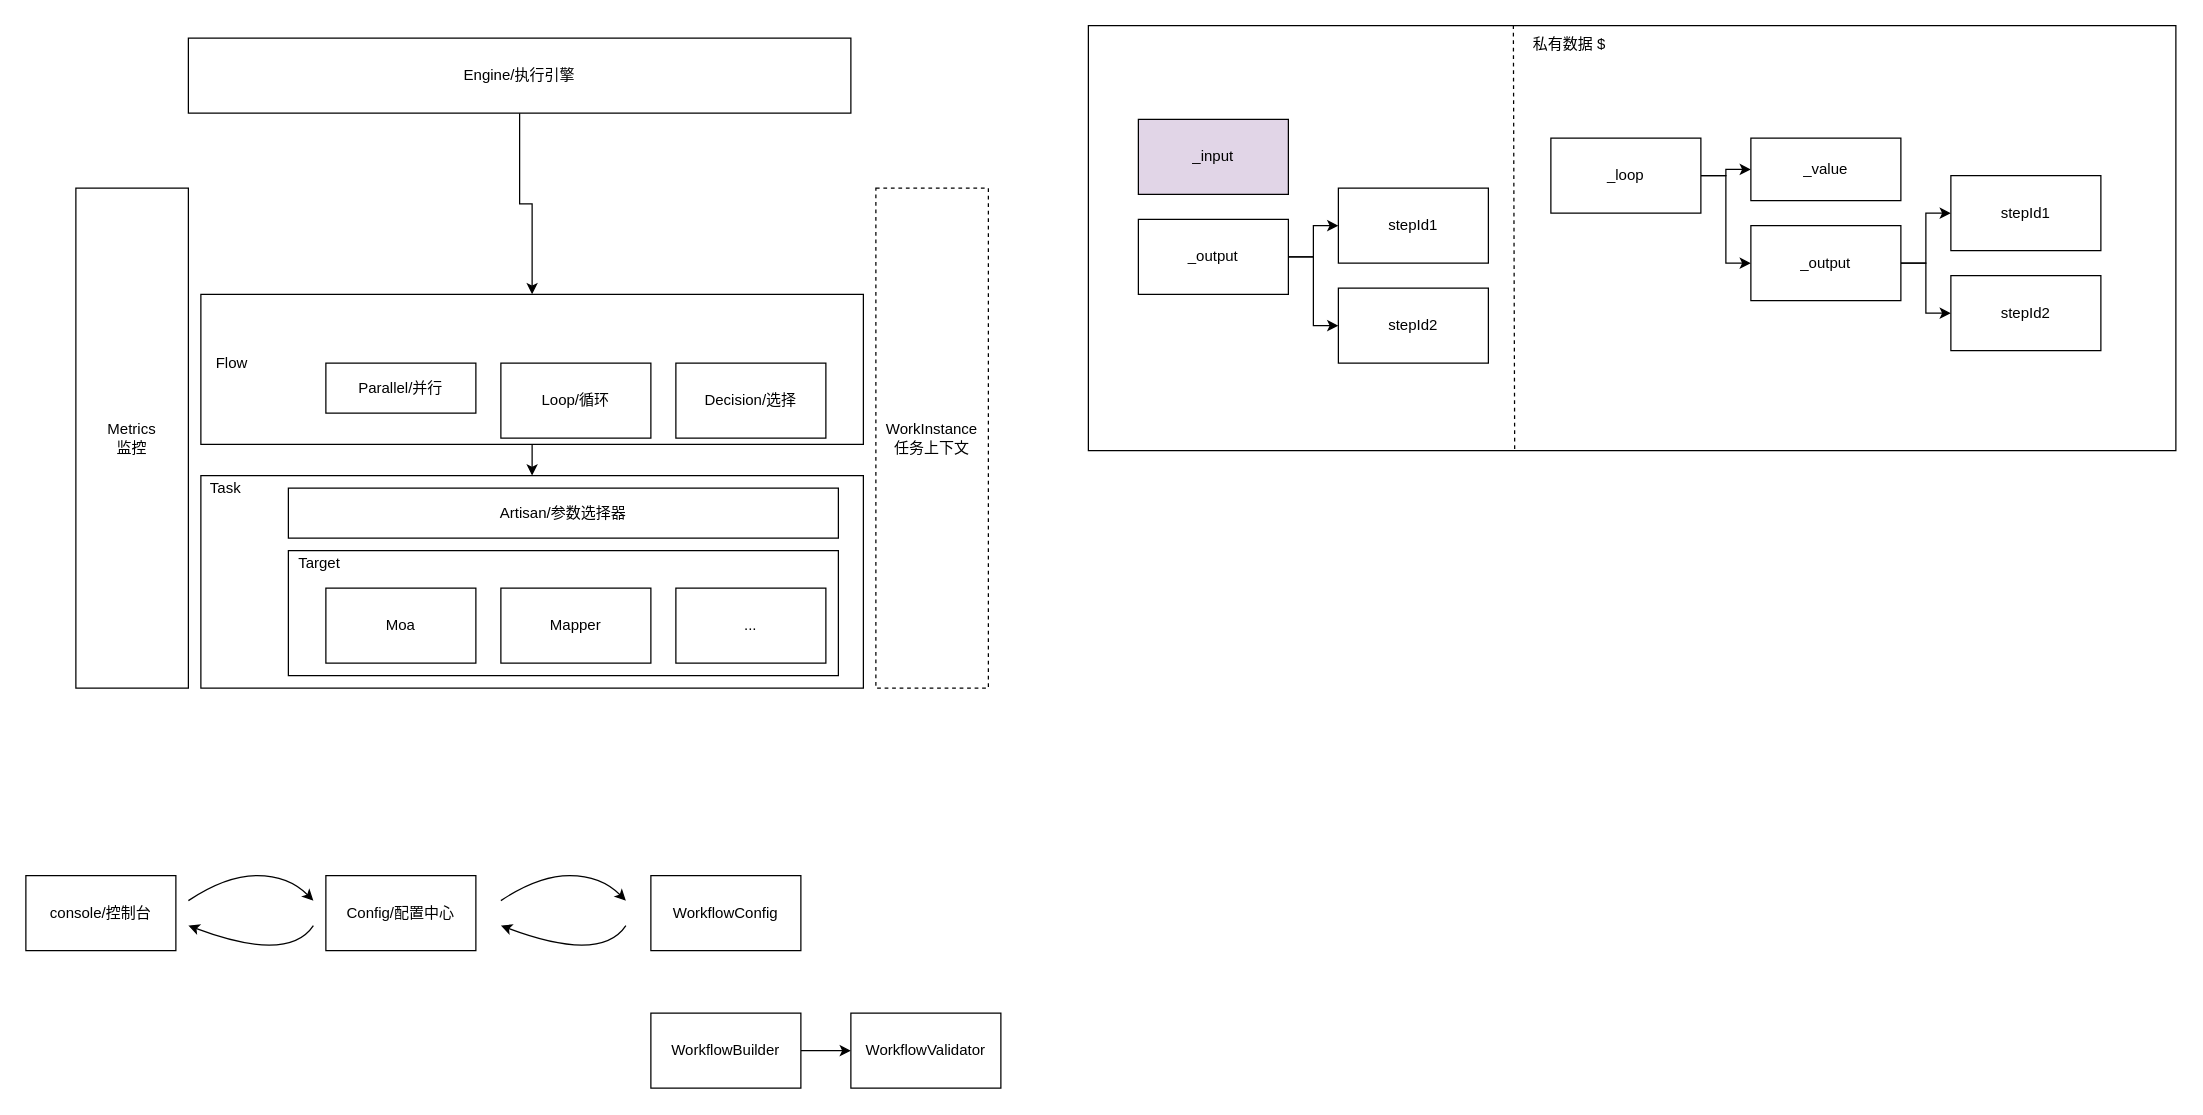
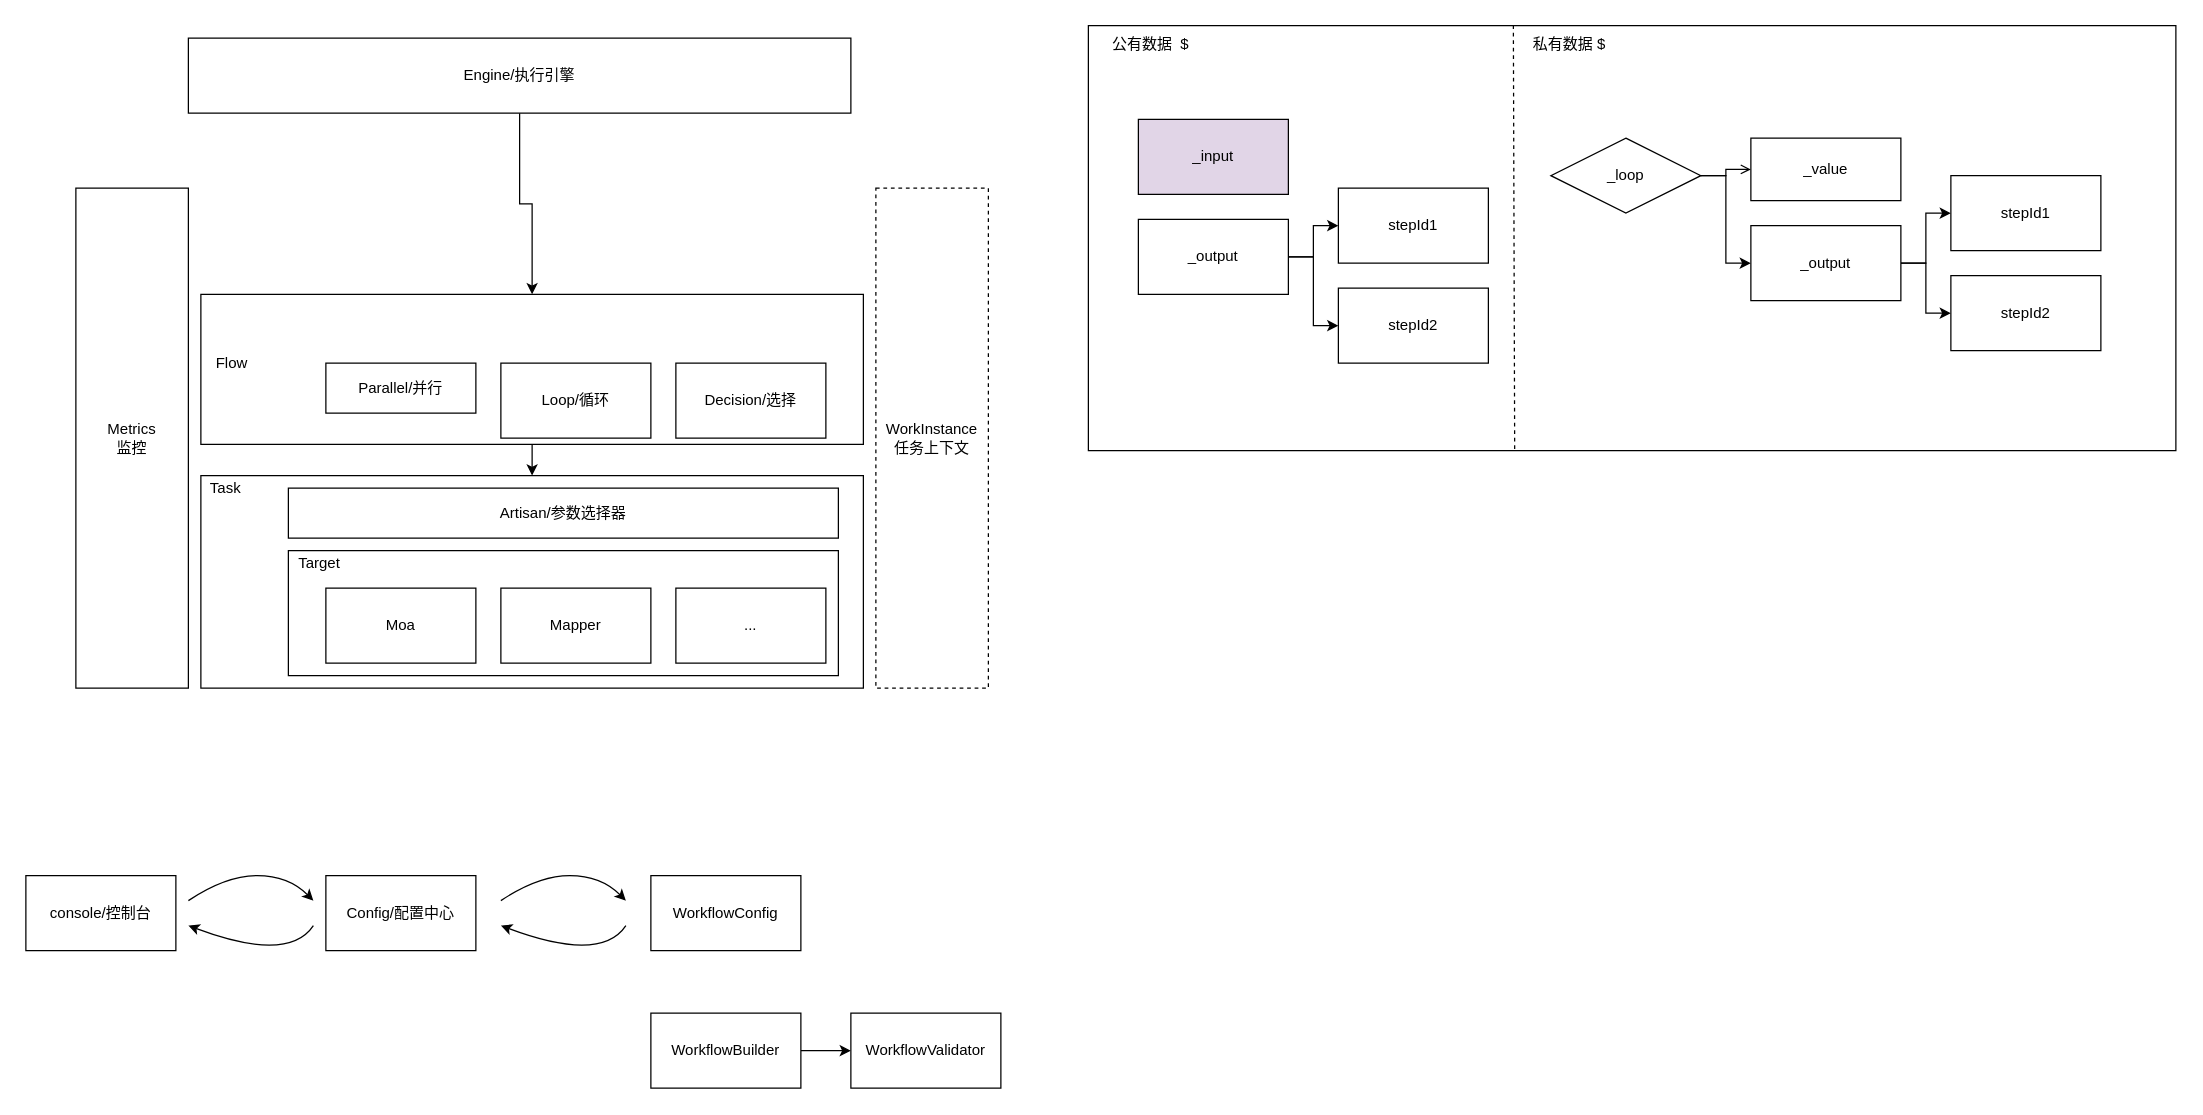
none -> (1151, 44)
(1741, 169) -> (1743, 169)
(1626, 176) -> (1626, 176)
